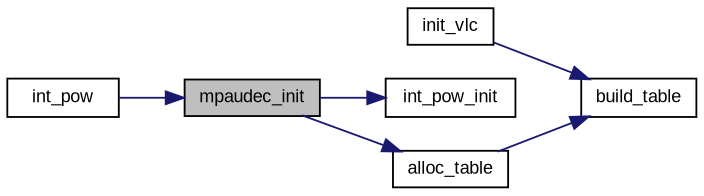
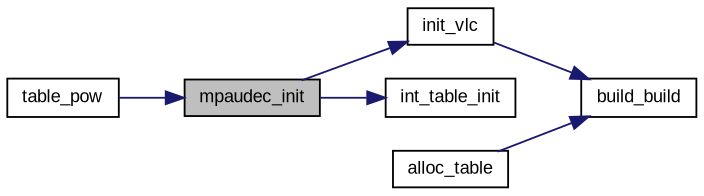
(63, 98) -> (63, 98)
(451, 98) -> (451, 98)
(639, 98) -> (639, 98)
(342, 130) -> (346, 64)
